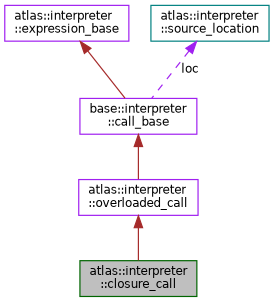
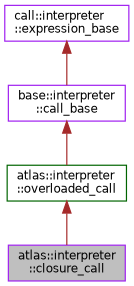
(67, 23) -> (67, 23)
(210, 23) -> none
(138, 197) -> (67, 183)
(138, 279) -> (67, 263)
